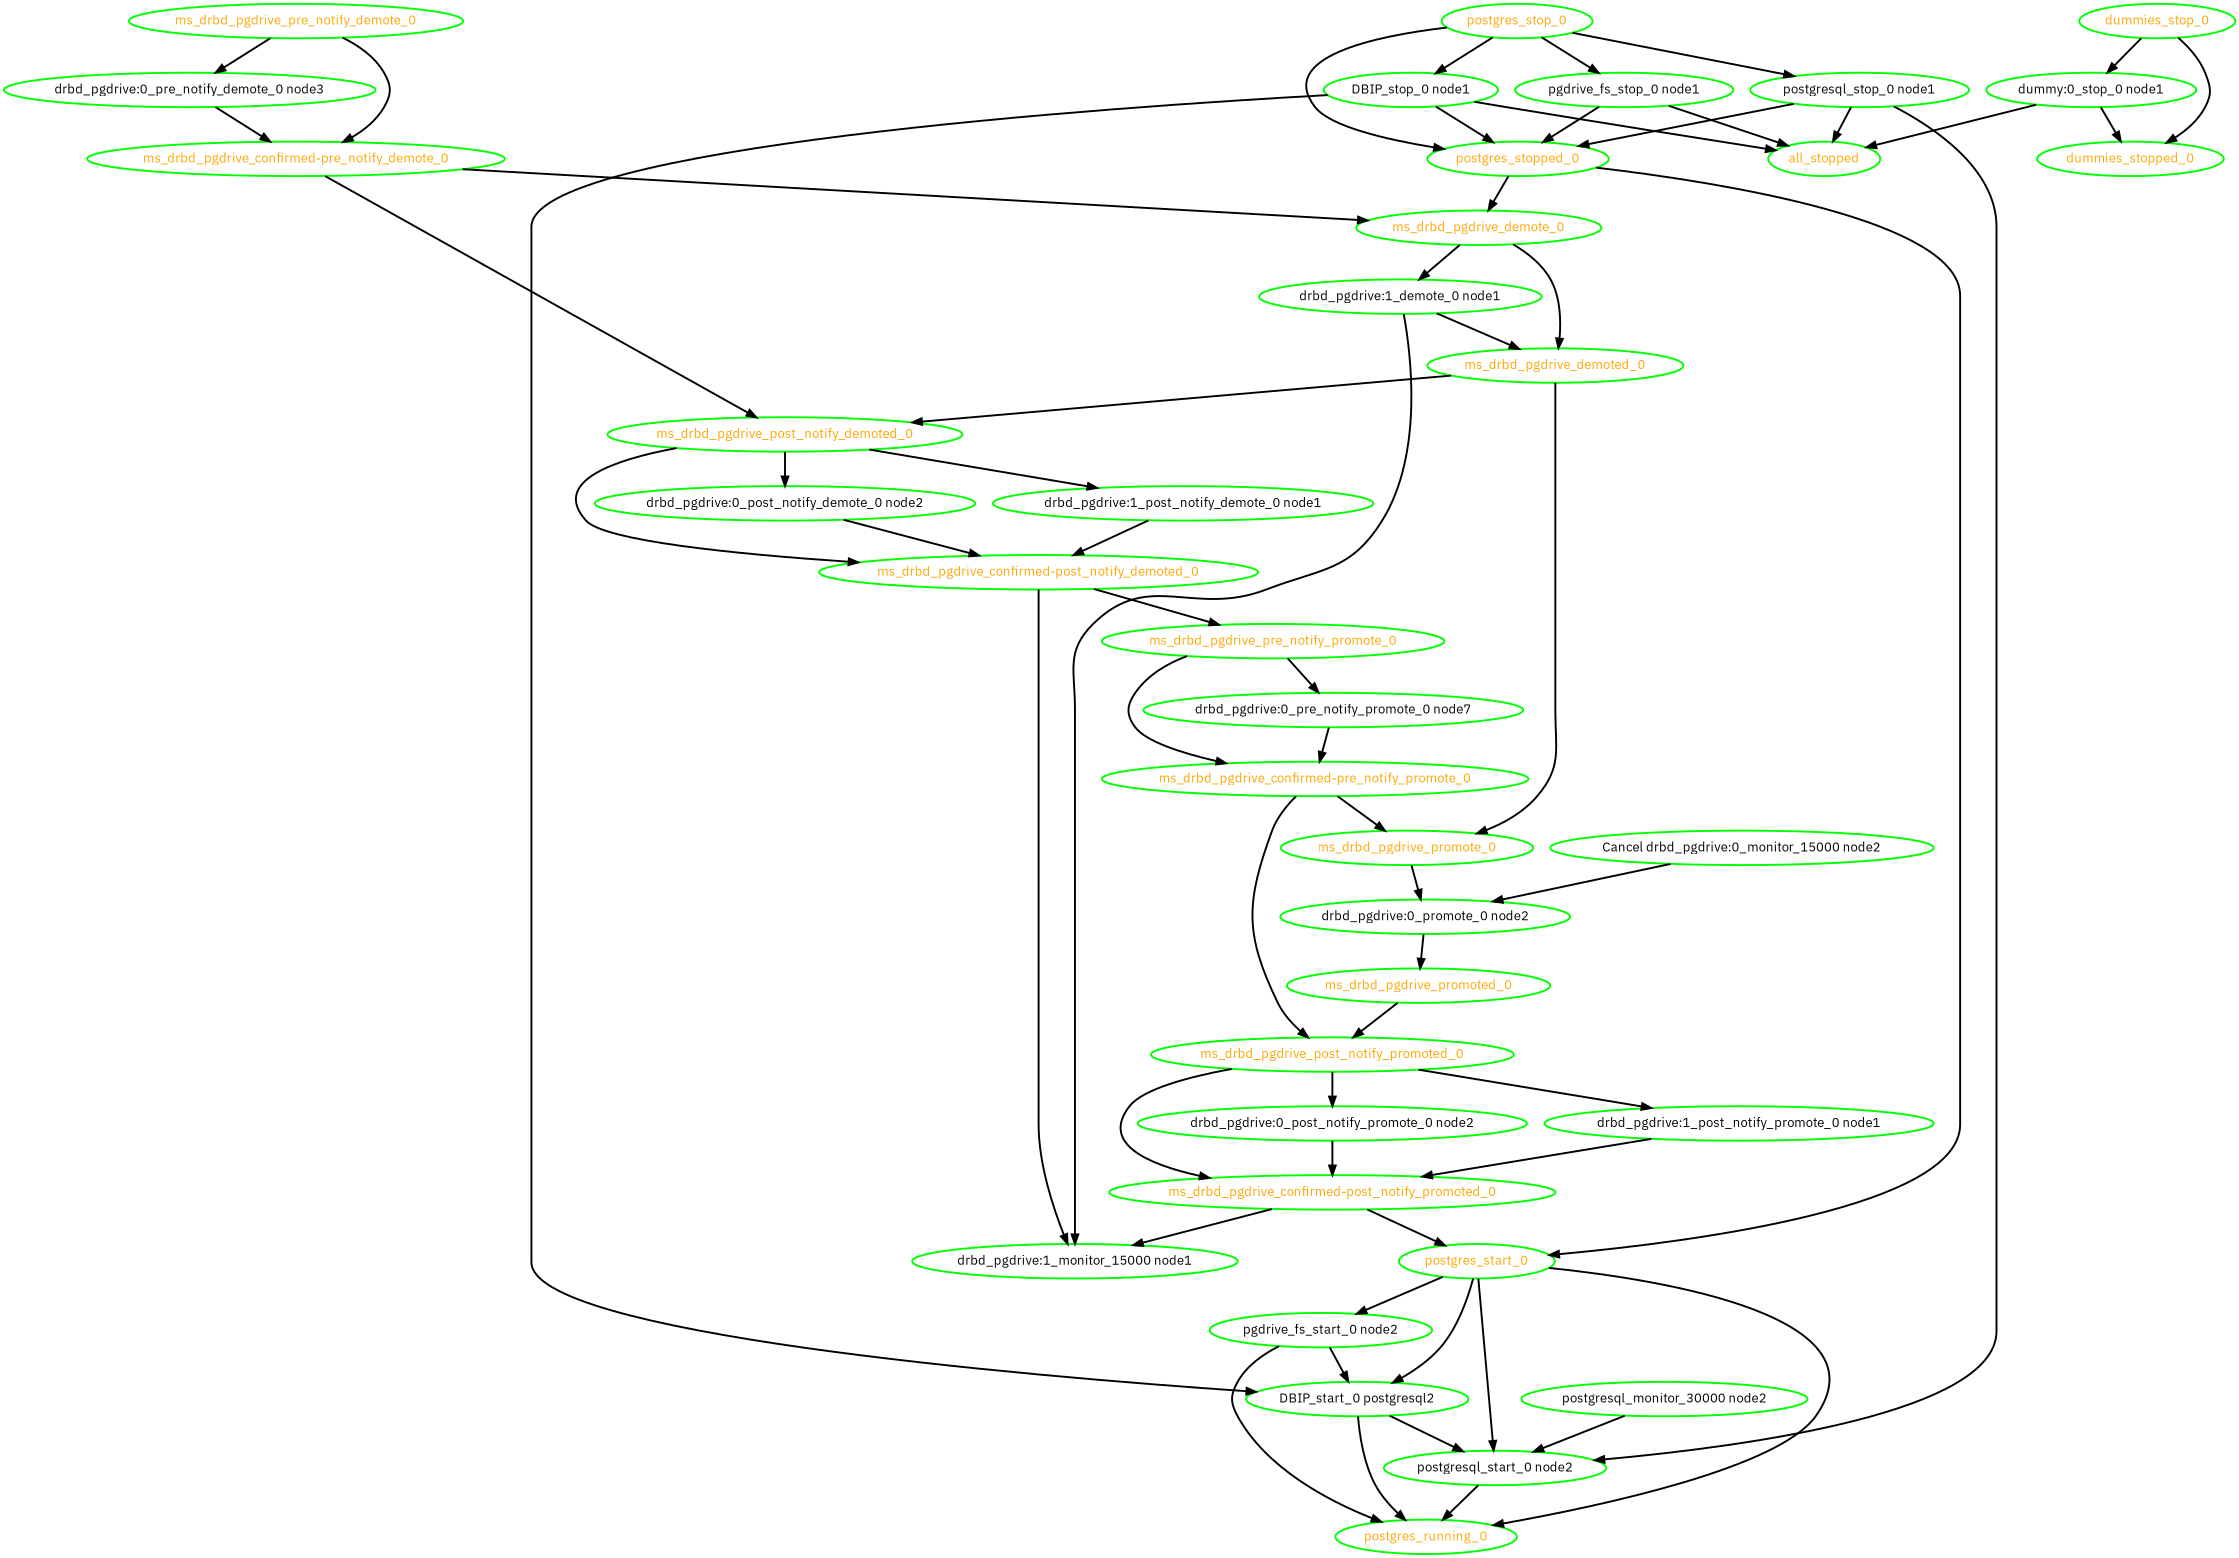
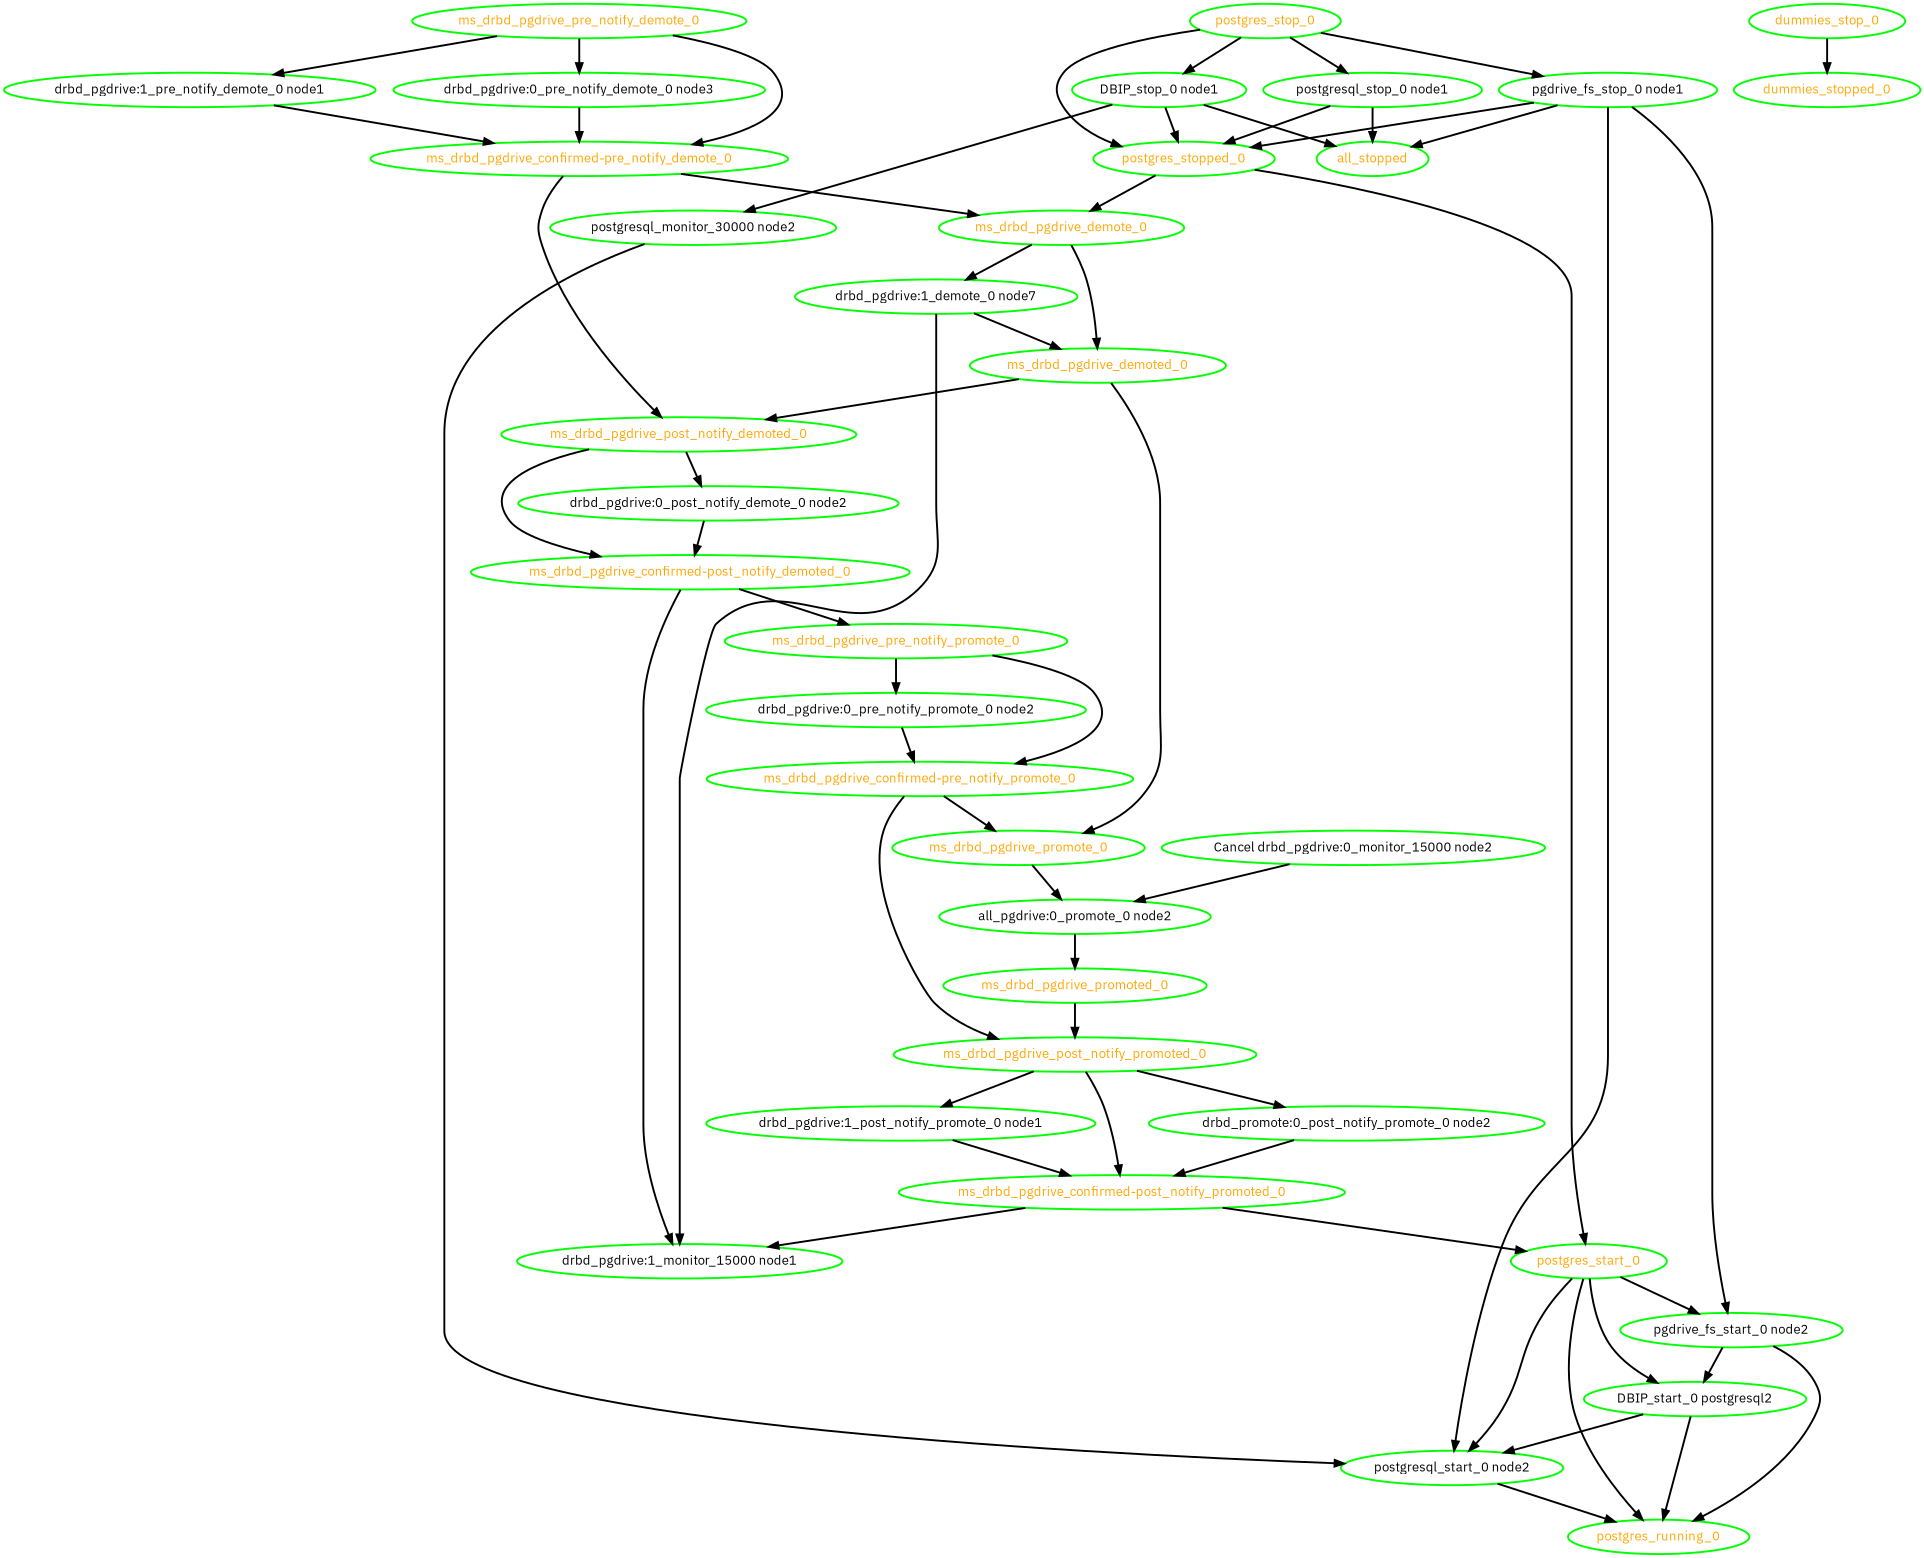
none -> (190, 90)
(2091, 90) -> none
(1400, 297) -> (936, 297)
(1183, 503) -> none
none -> (1712, 691)
(531, 704) -> (934, 157)
(1333, 710) -> (896, 710)
(1996, 911) -> (1608, 793)
(1425, 917) -> (1075, 917)
(1332, 1123) -> (1347, 1123)
